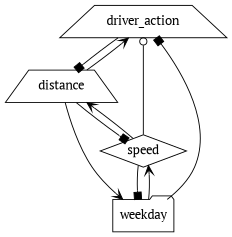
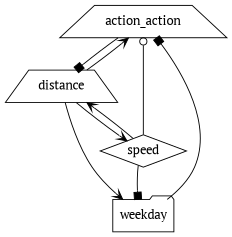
(143, 22) -> (143, 22)
(98, 120) -> (98, 120)
(149, 187) -> none
